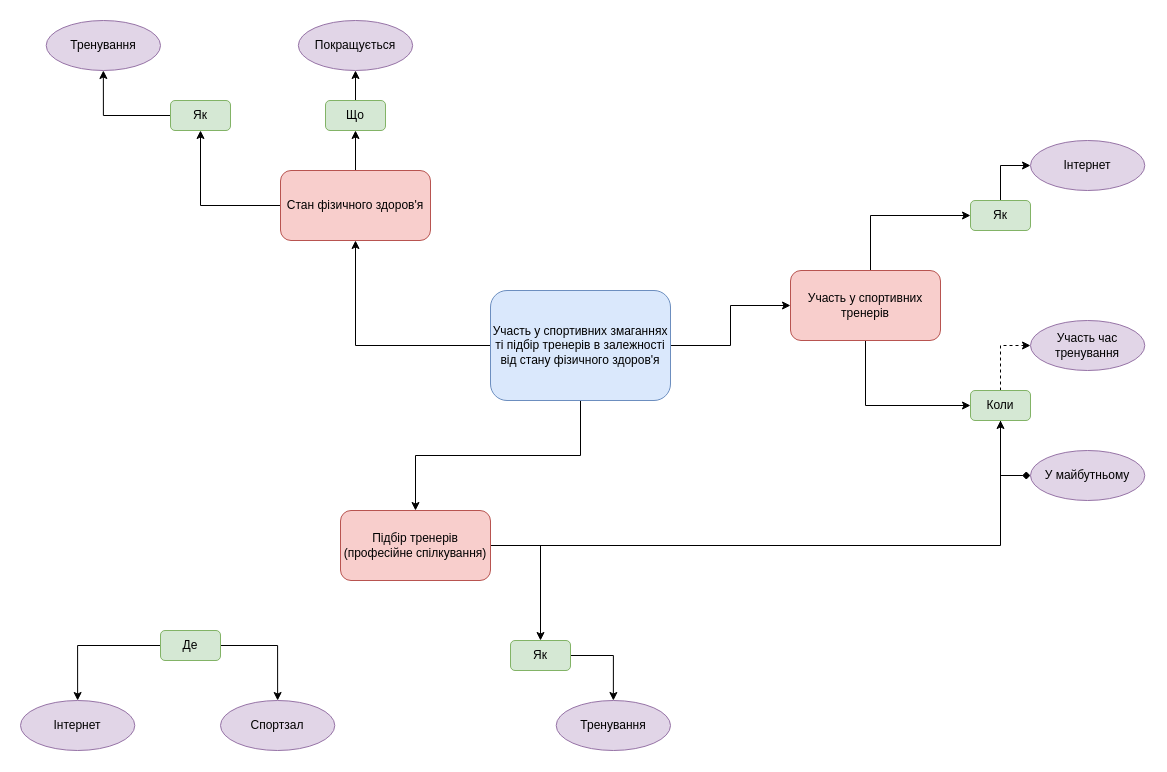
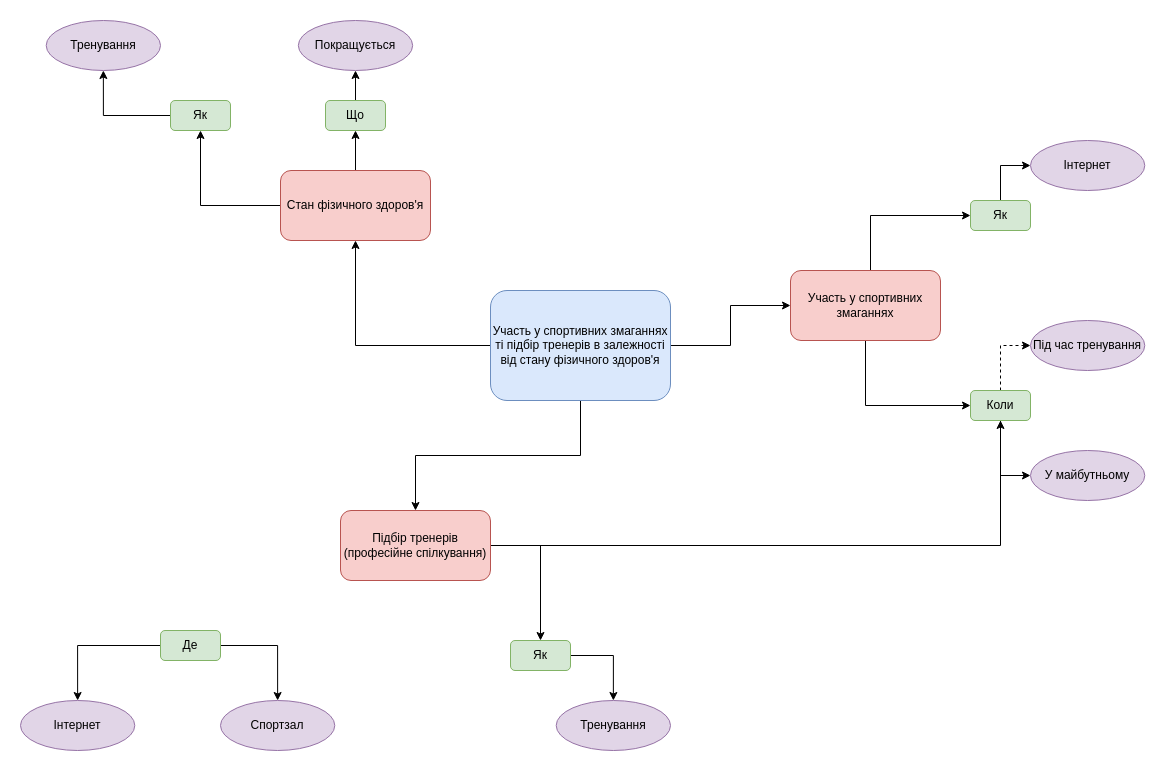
(866, 306) -> (866, 306)
(1088, 346) -> (1088, 346)
(1021, 476) -> (1022, 476)
